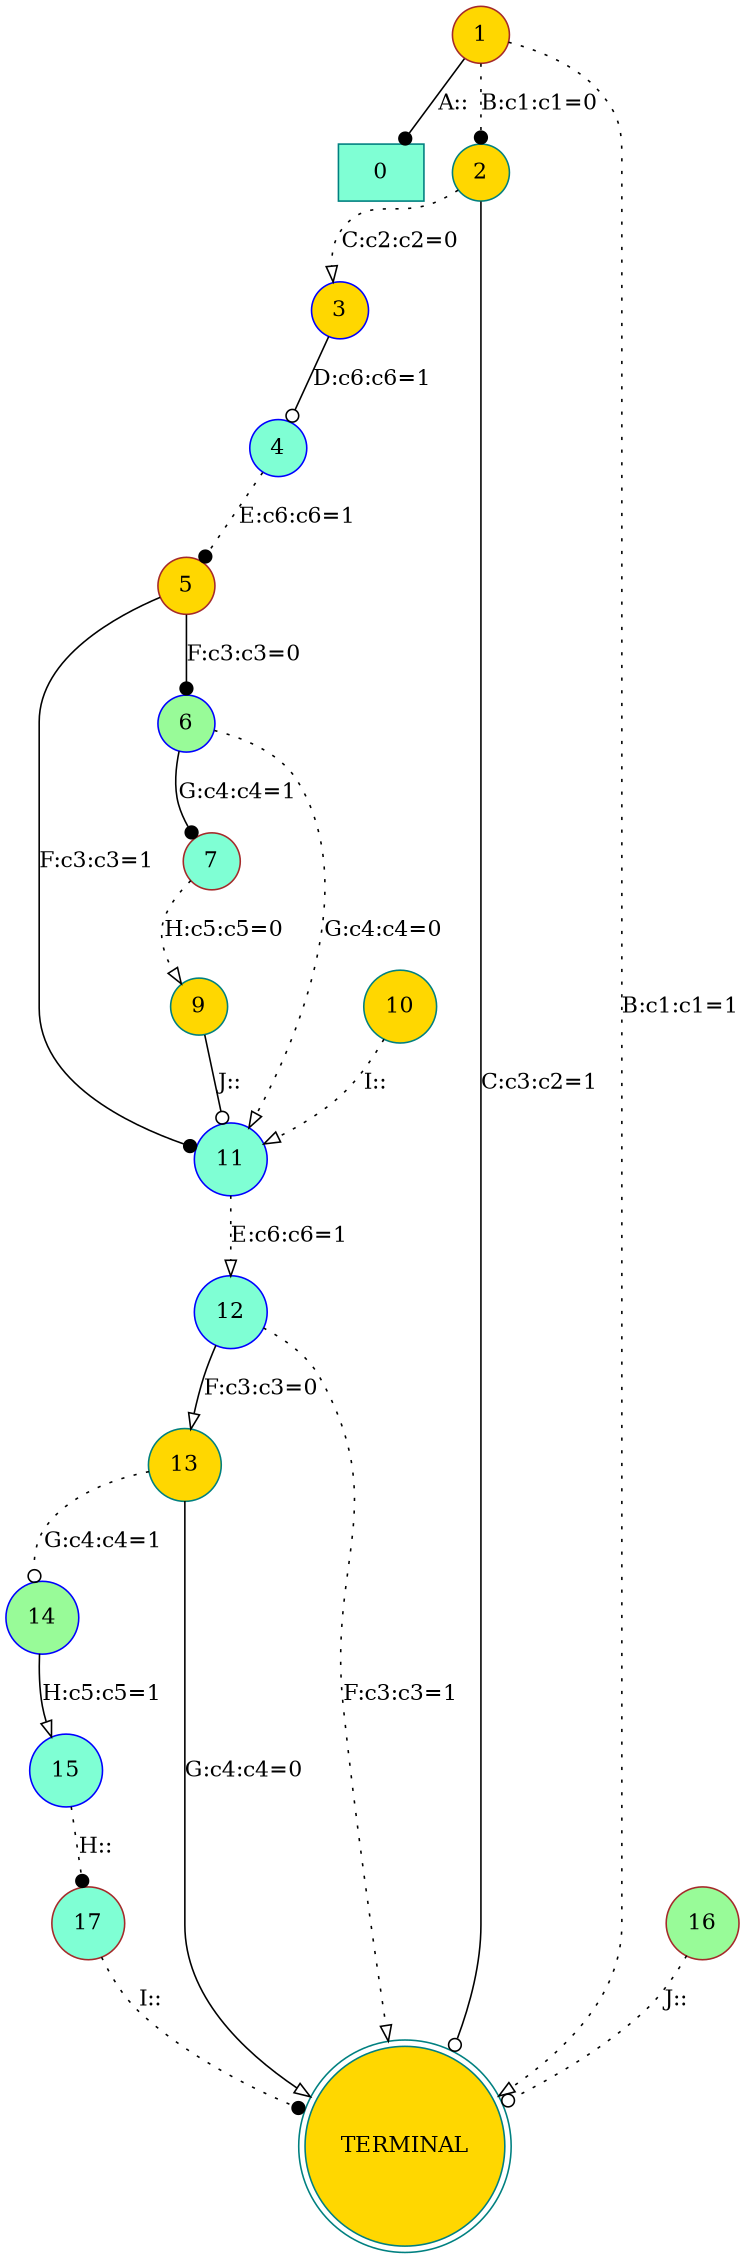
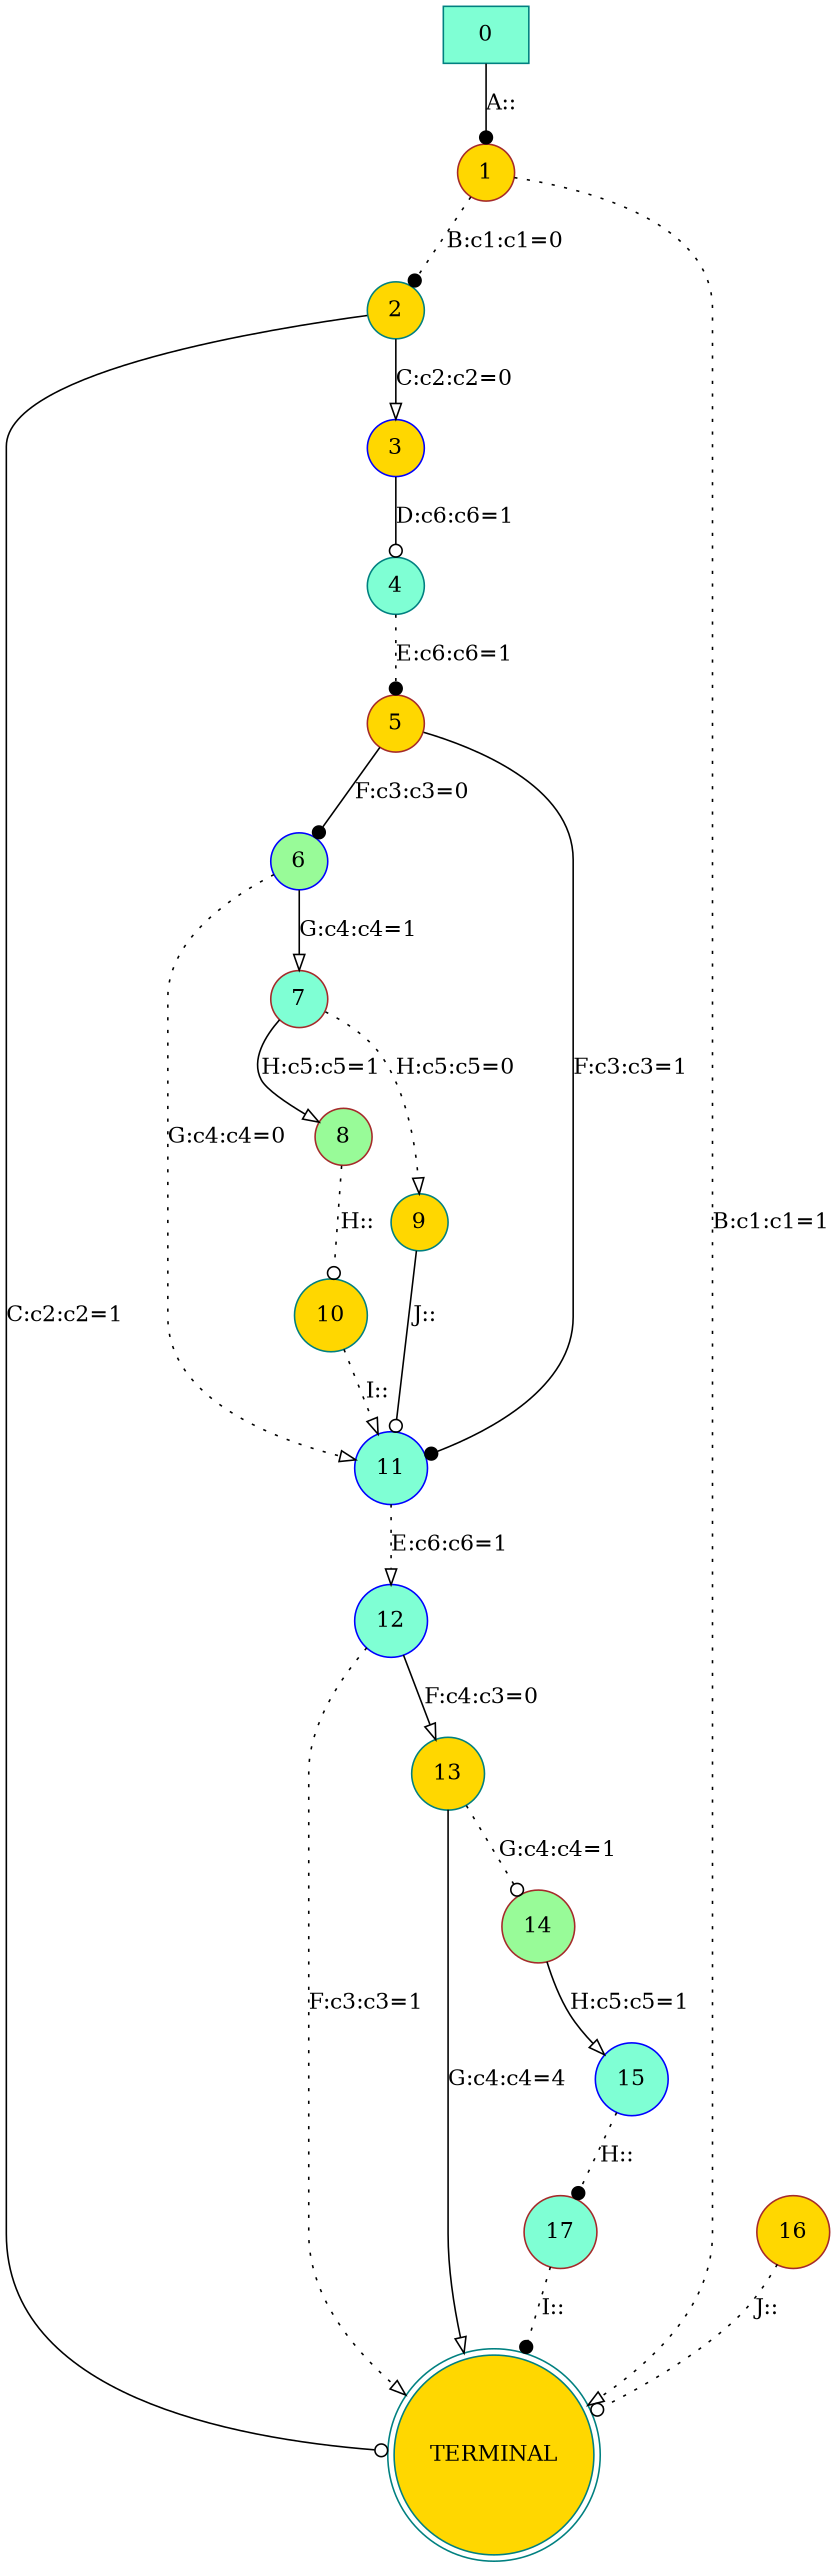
(437, 96) -> (486, 97)
(379, 209) -> (396, 371)
(278, 448) -> (396, 586)
(176, 790) -> (299, 922)
(540, 1083) -> (65, 1315)
none -> (344, 1137)
(262, 1389) -> (482, 1697)
(42, 1618) -> (538, 1927)
(244, 1771) -> (507, 2079)
(703, 1923) -> (793, 2232)
